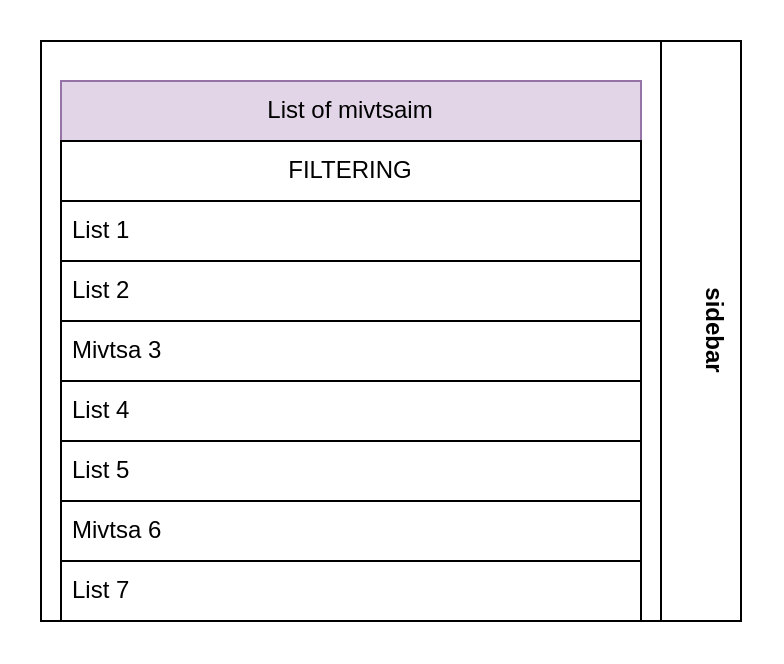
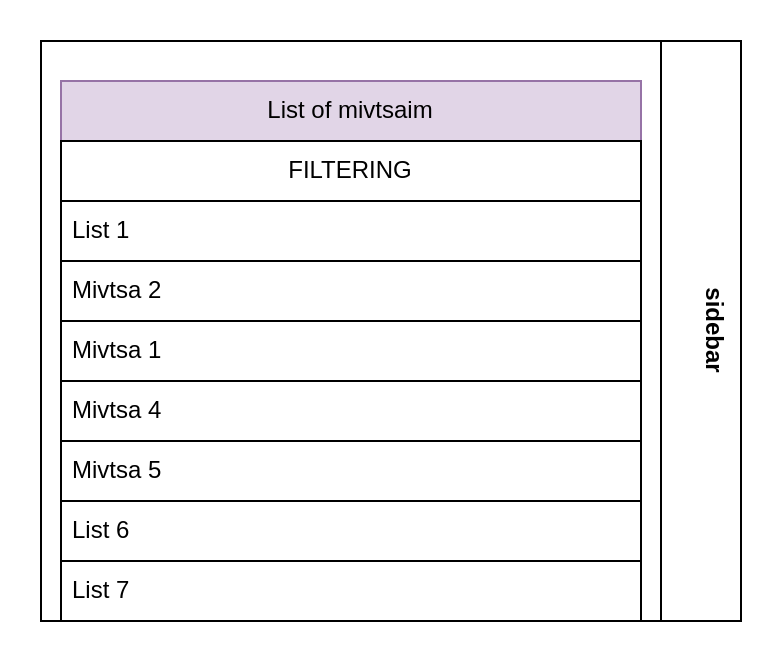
(107, 291) -> (121, 291)
(121, 351) -> (121, 351)
(107, 411) -> (121, 411)
(107, 471) -> (121, 471)
(121, 531) -> (107, 531)
